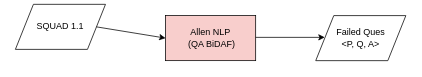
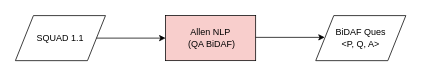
(60, 27) -> (60, 38)
(360, 38) -> (360, 38)
